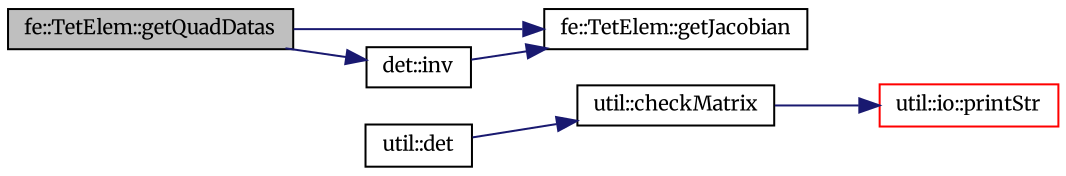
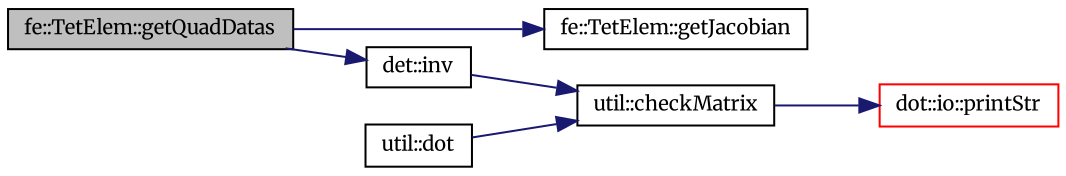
(499, 55) -> (514, 81)
(969, 105) -> (969, 105)
(419, 146) -> (419, 146)
